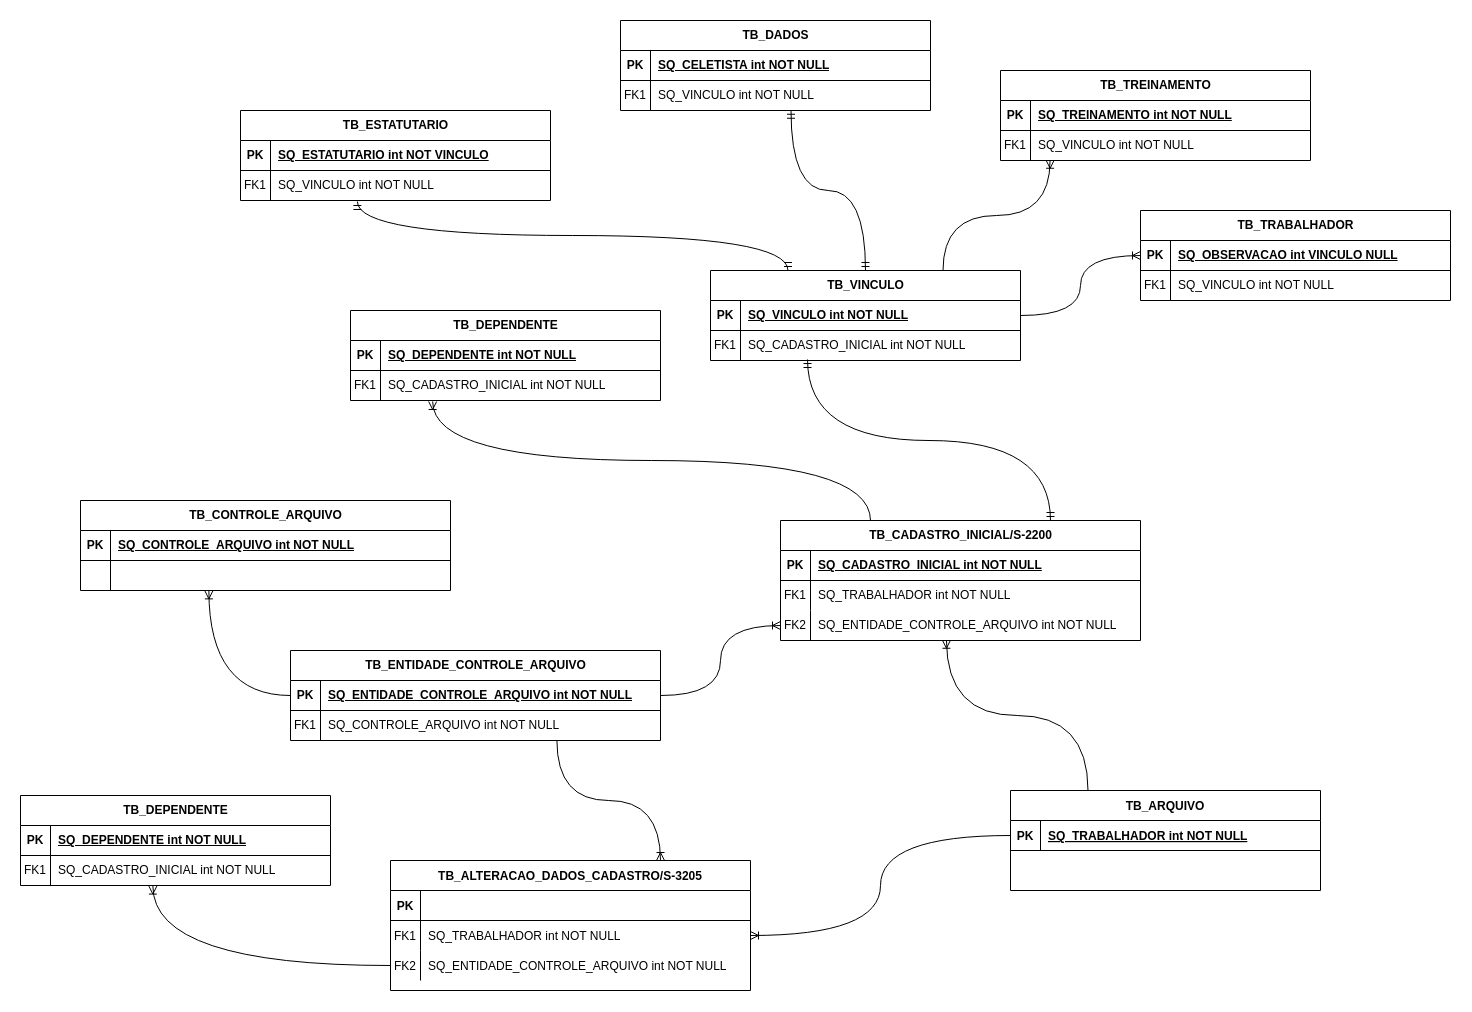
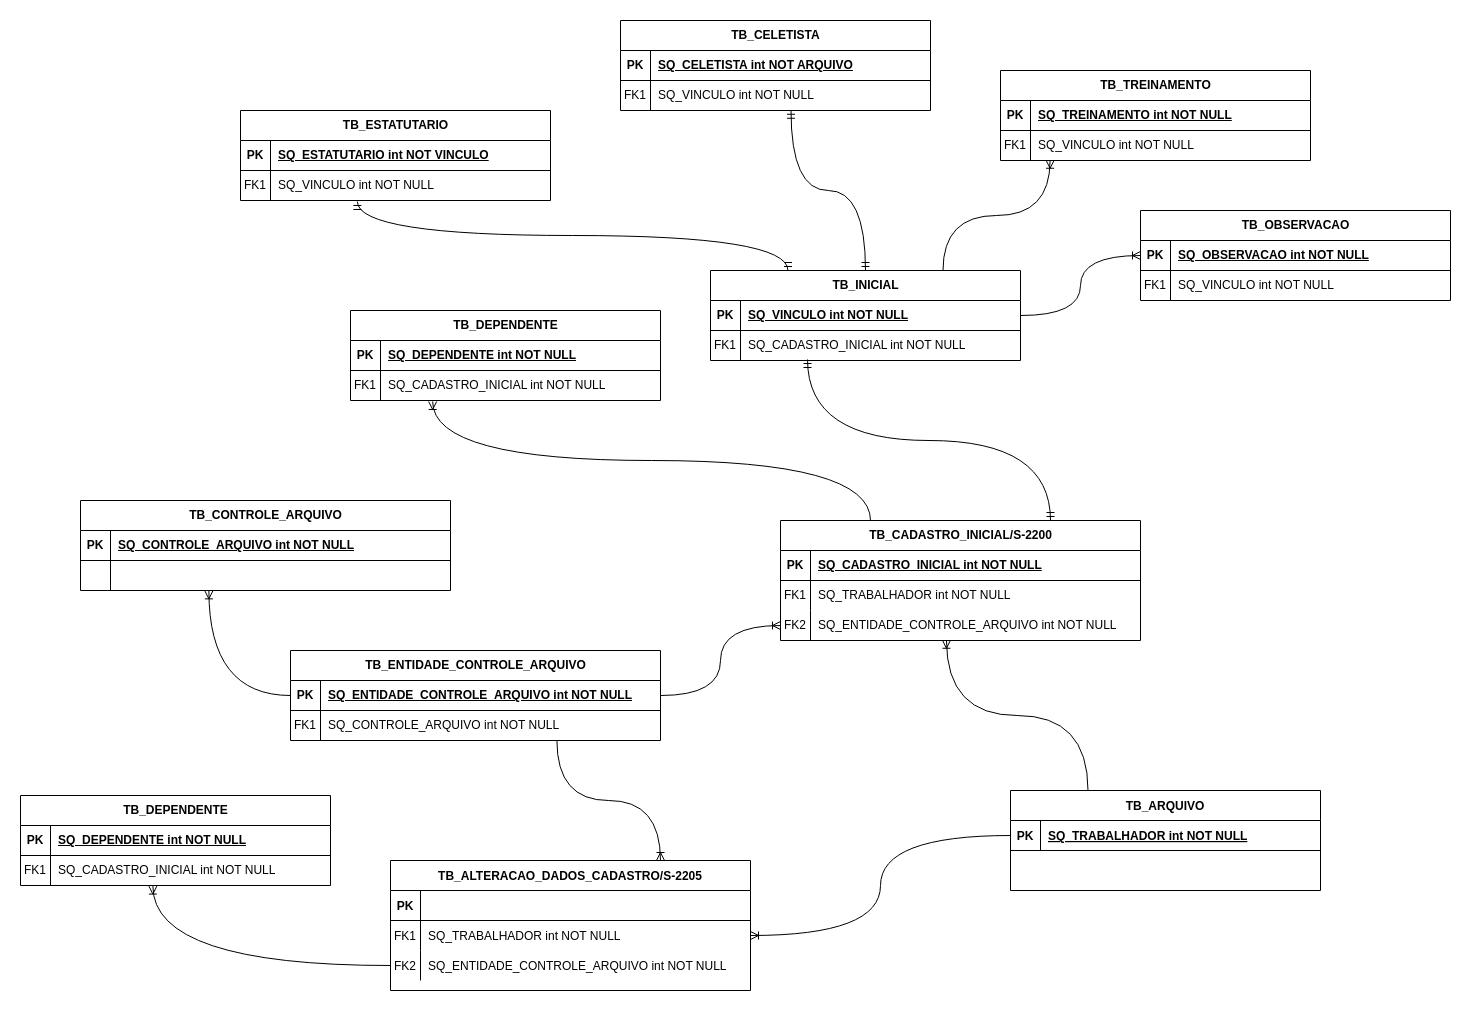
(776, 36) -> (776, 36)
(736, 66) -> (746, 66)
(1296, 226) -> (1296, 226)
(1273, 256) -> (1260, 256)
(866, 286) -> (866, 286)
(570, 876) -> (570, 876)
